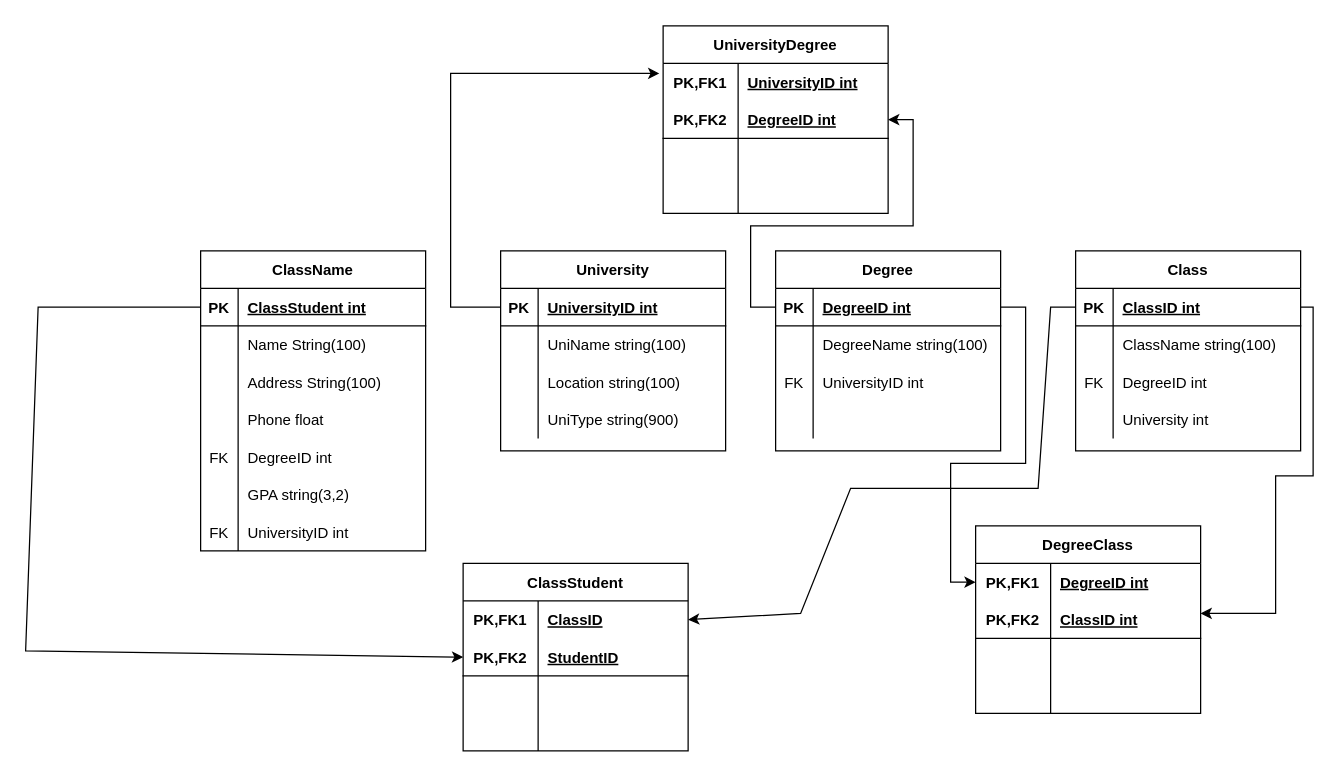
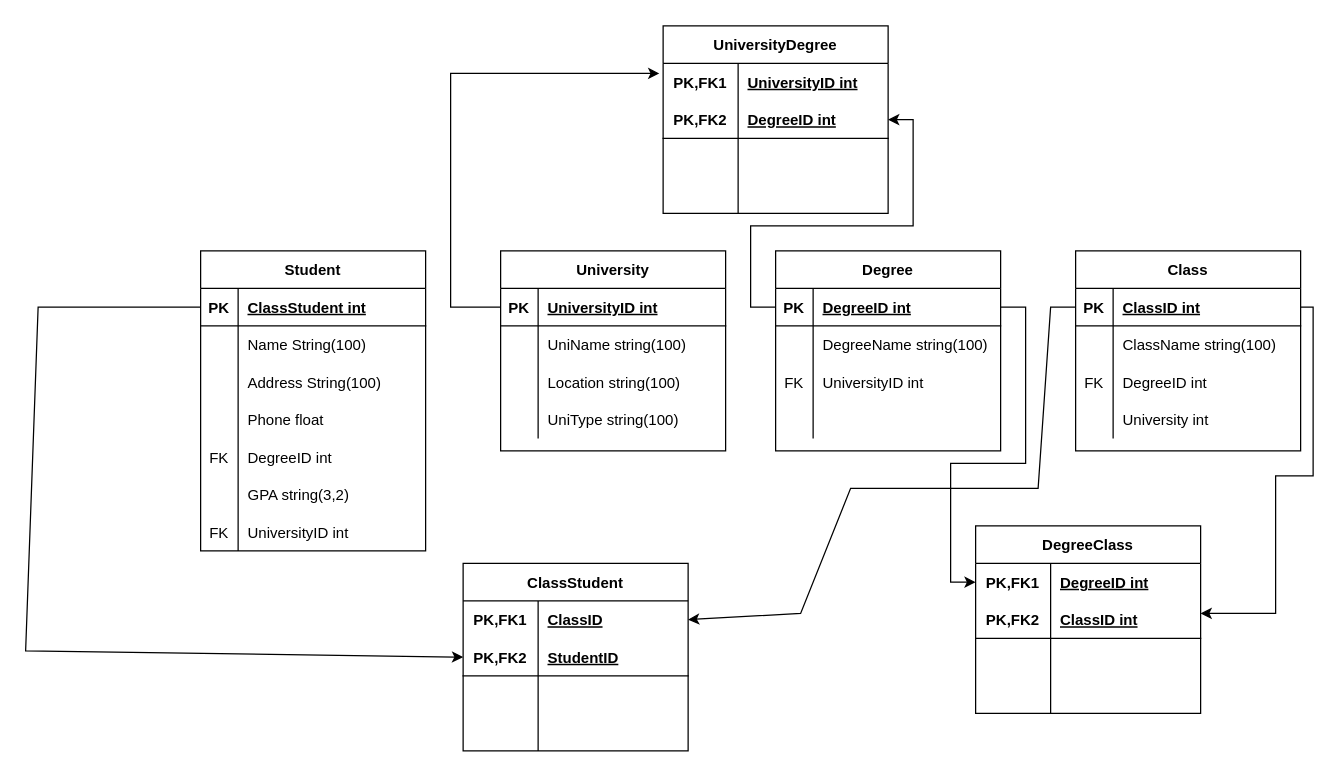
(313, 270) -> (313, 270)
(621, 420) -> (621, 420)
